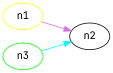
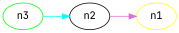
(53, 25) -> (119, 16)
